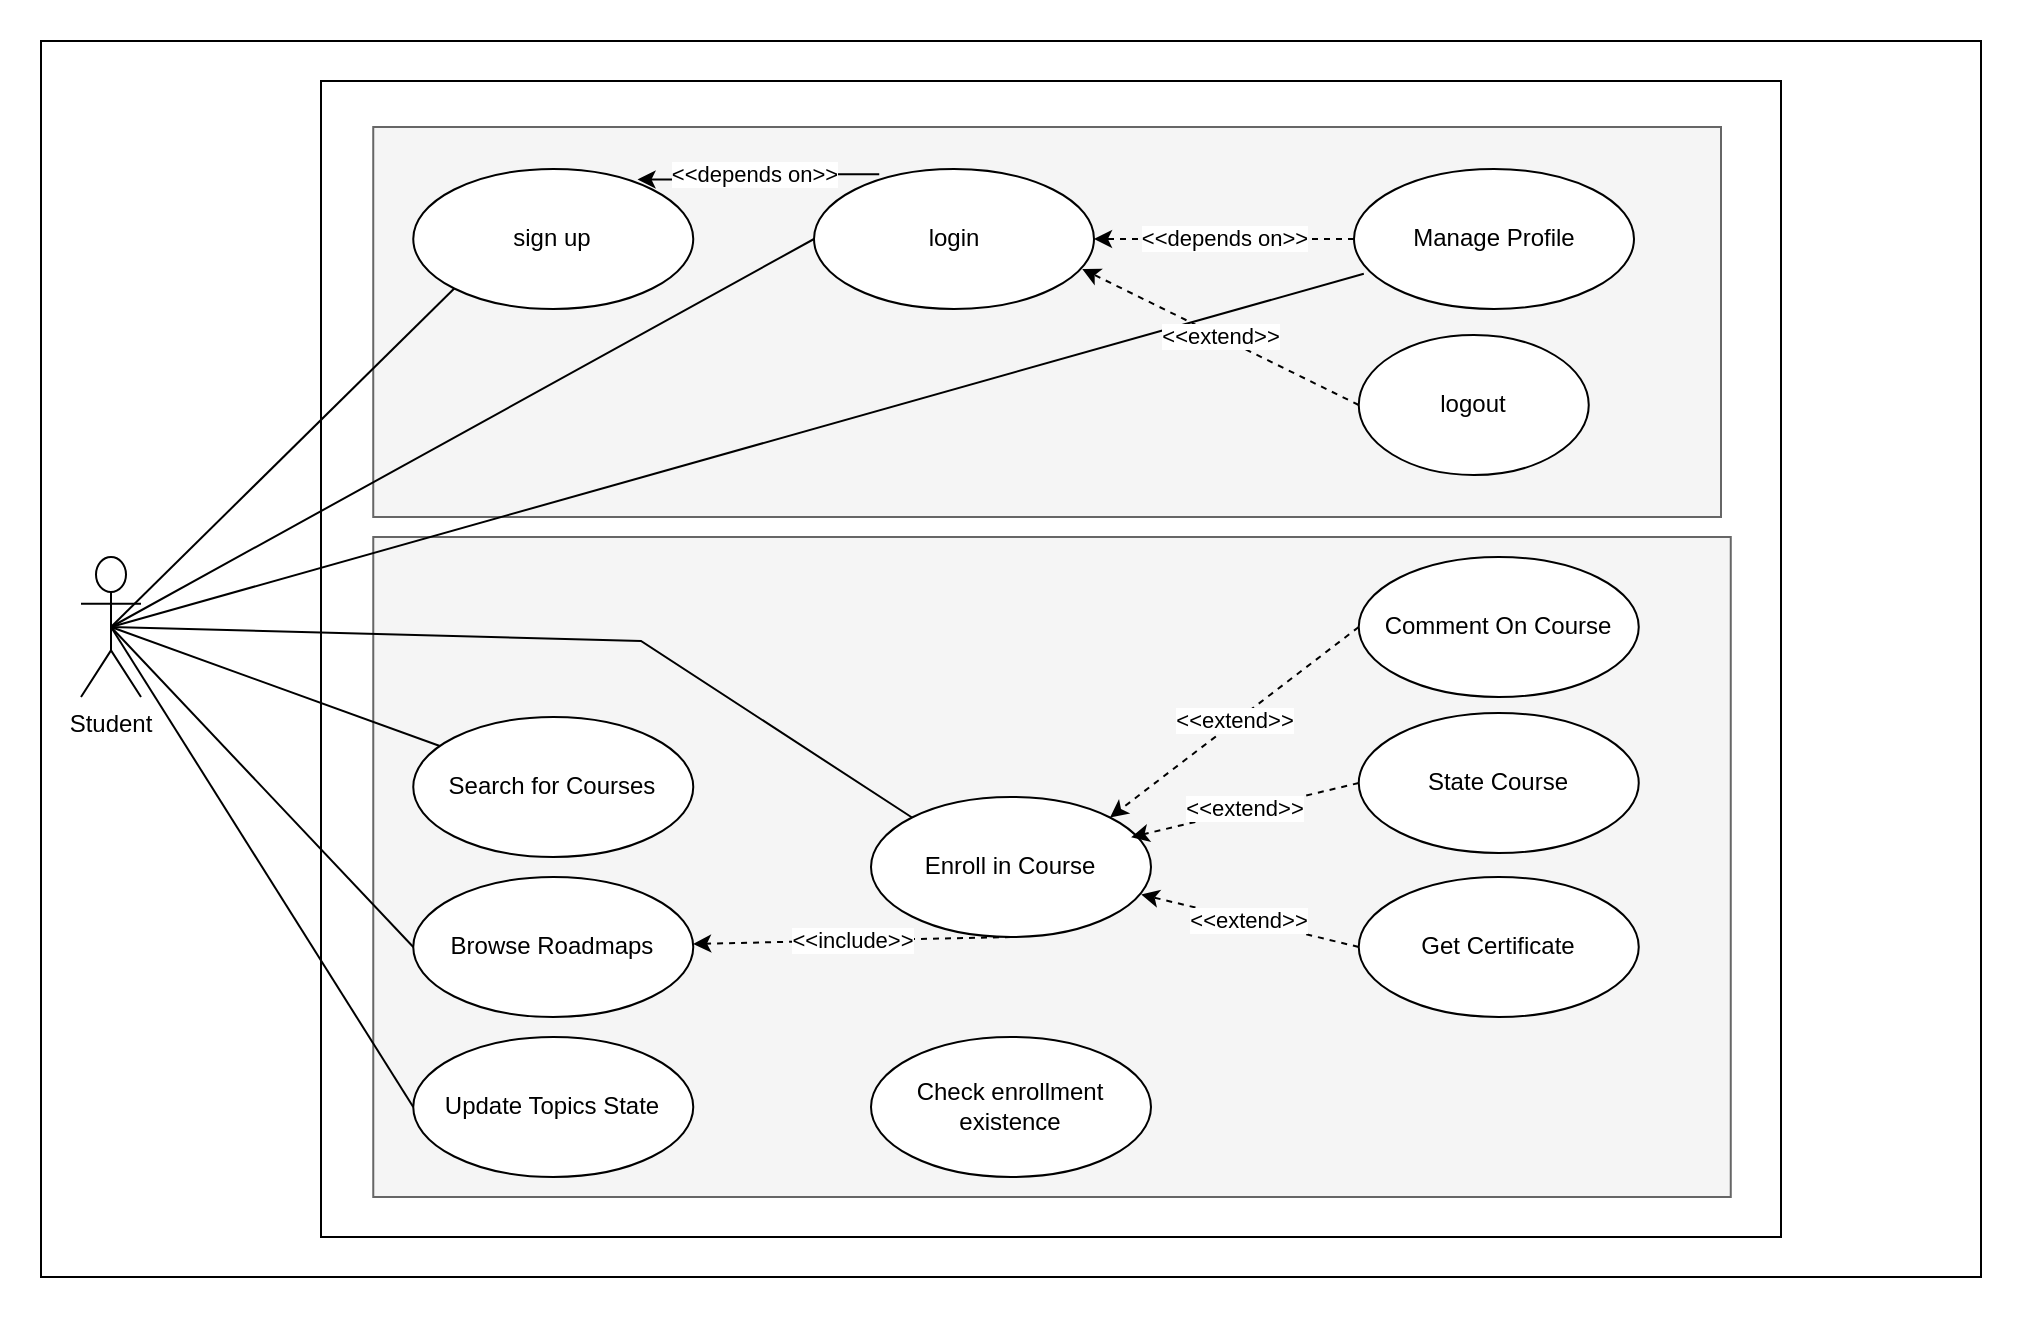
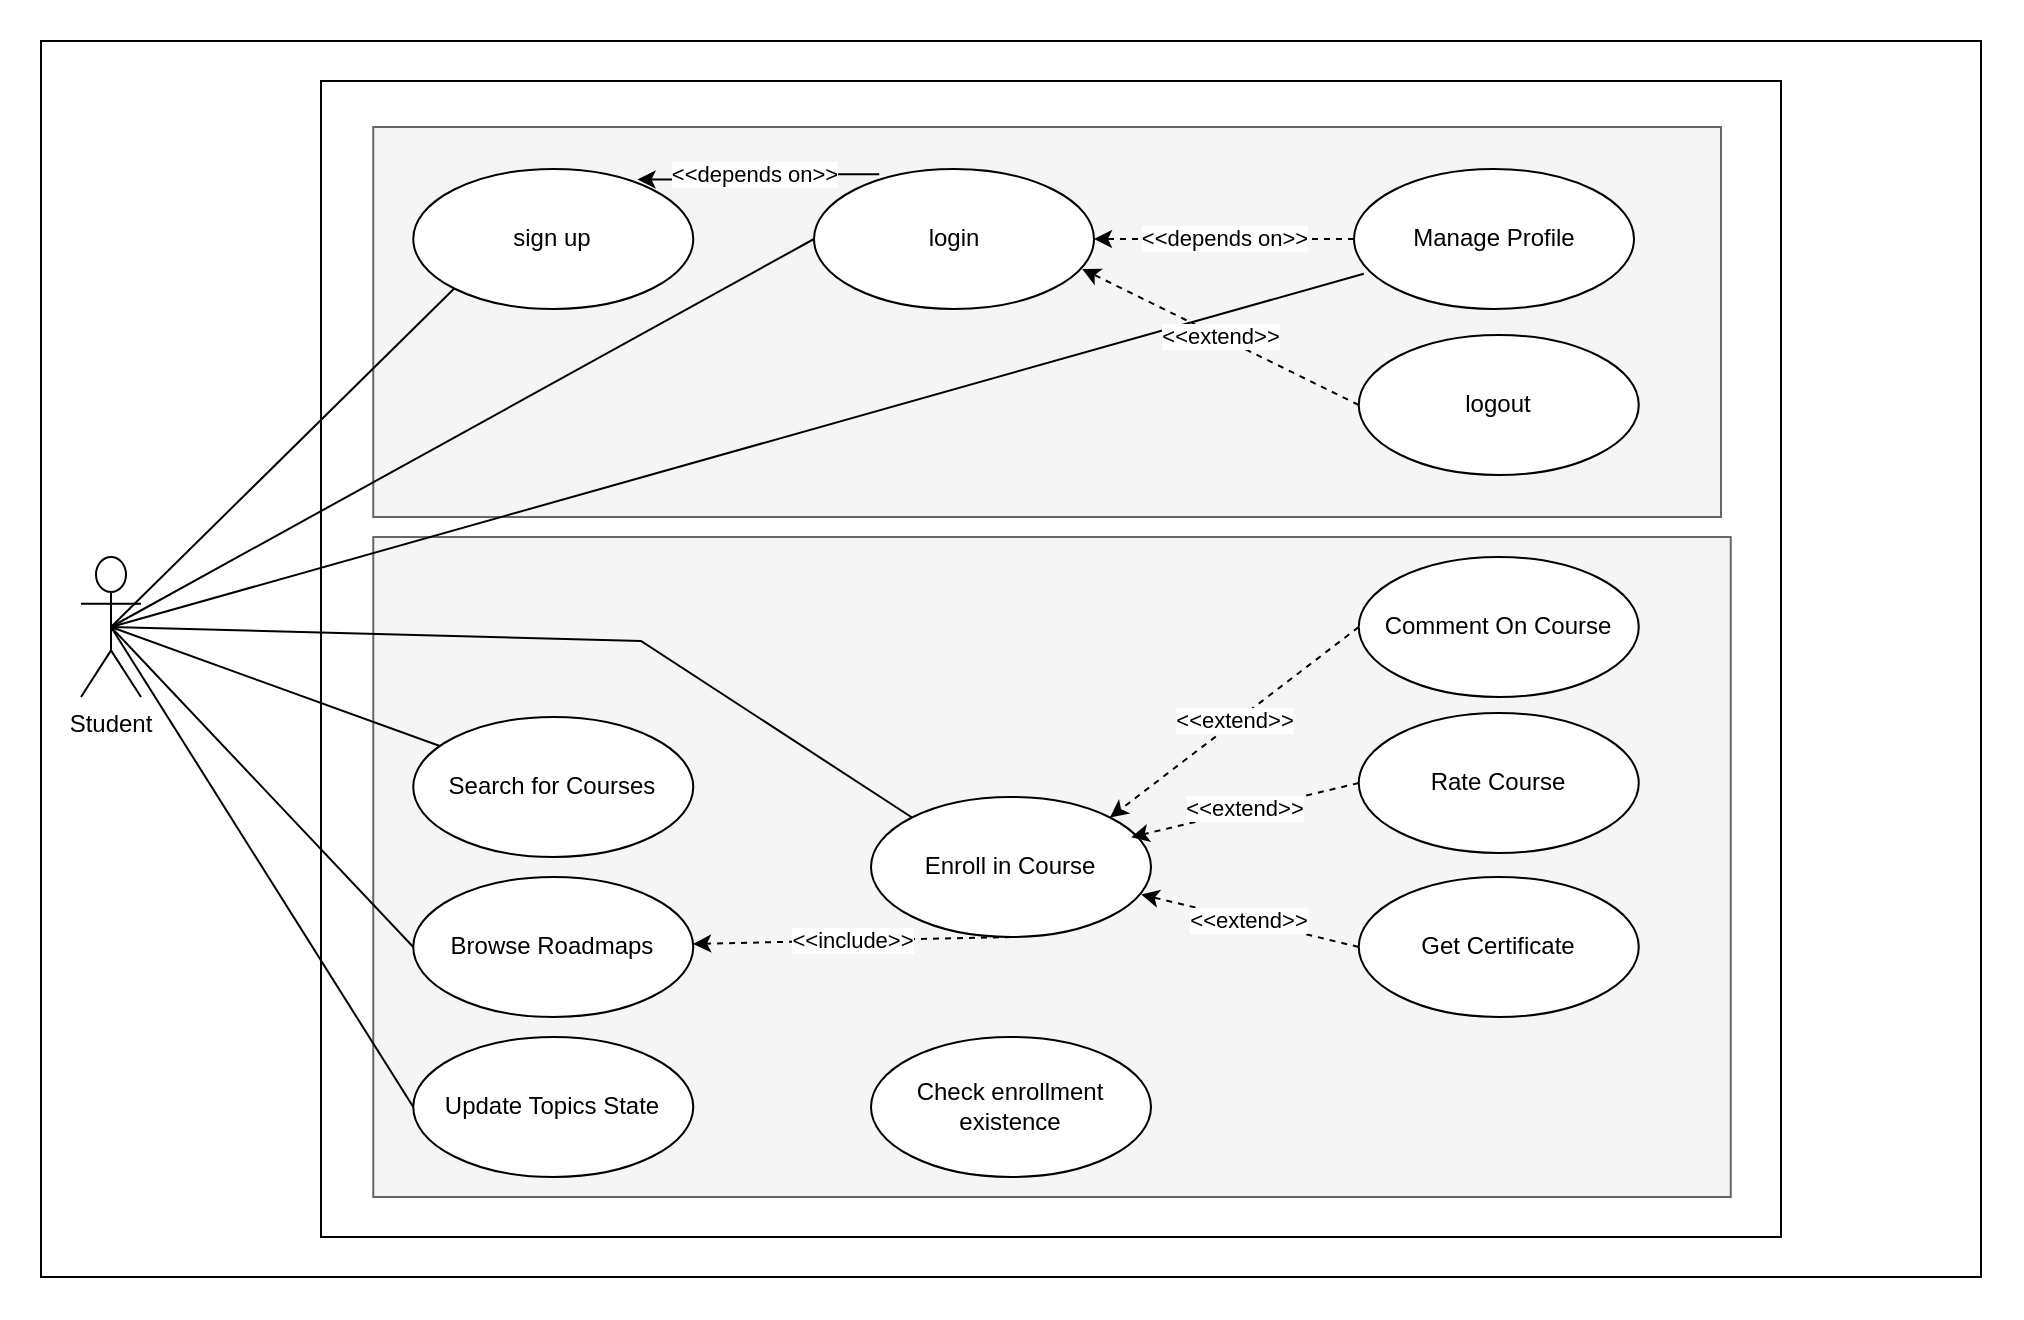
(1474, 405) -> (1499, 405)
(1499, 783) -> (1499, 783)
